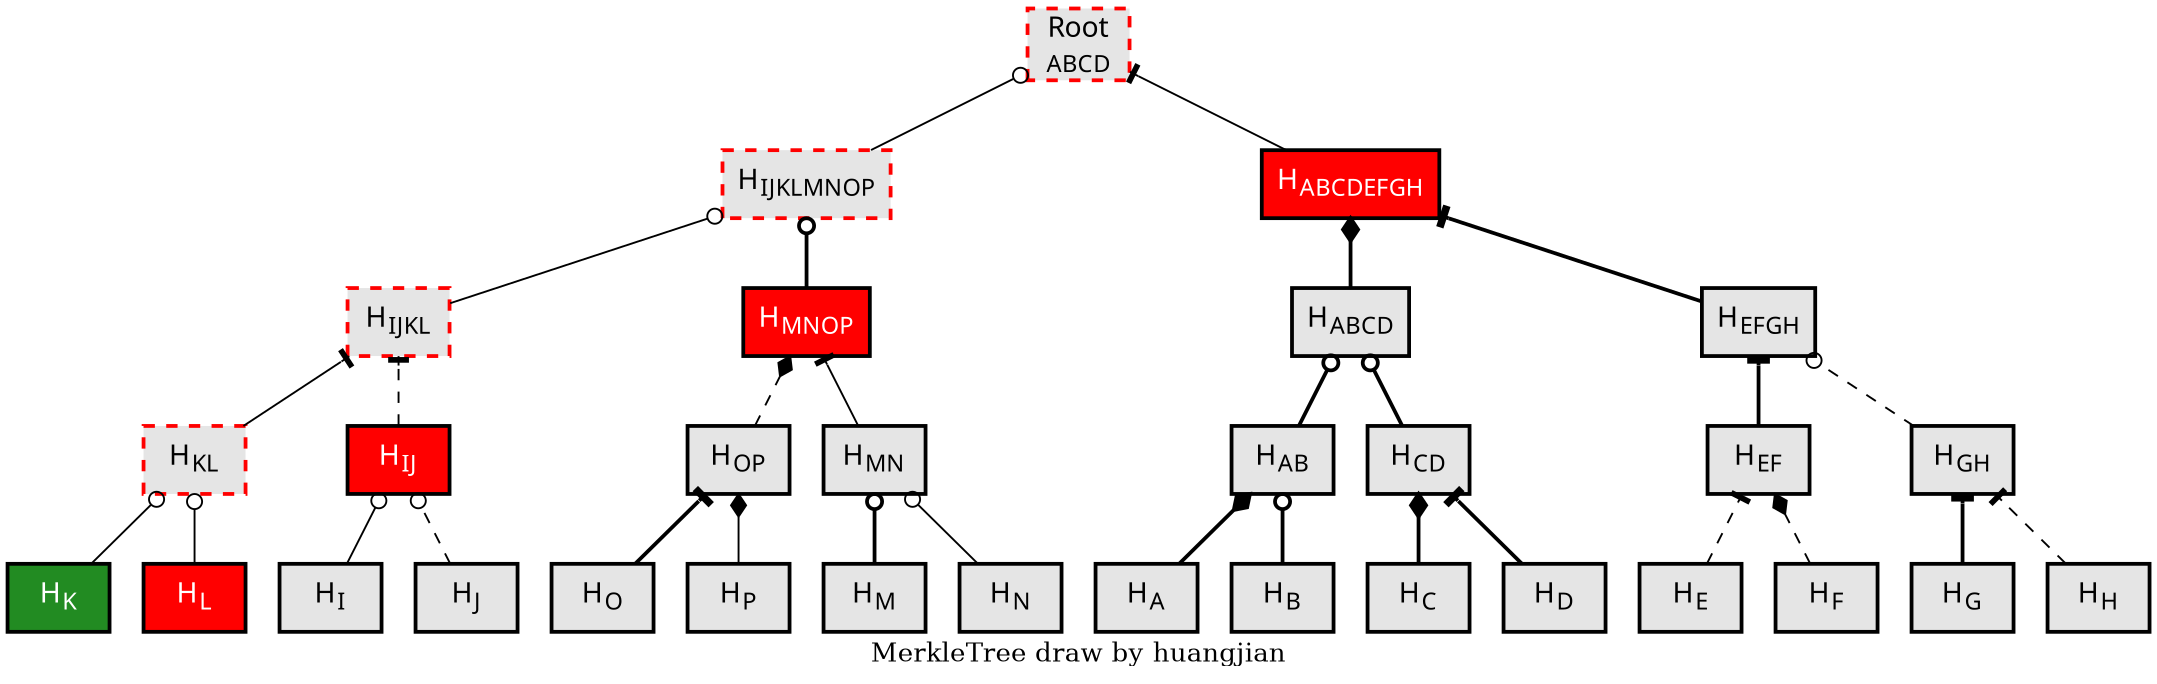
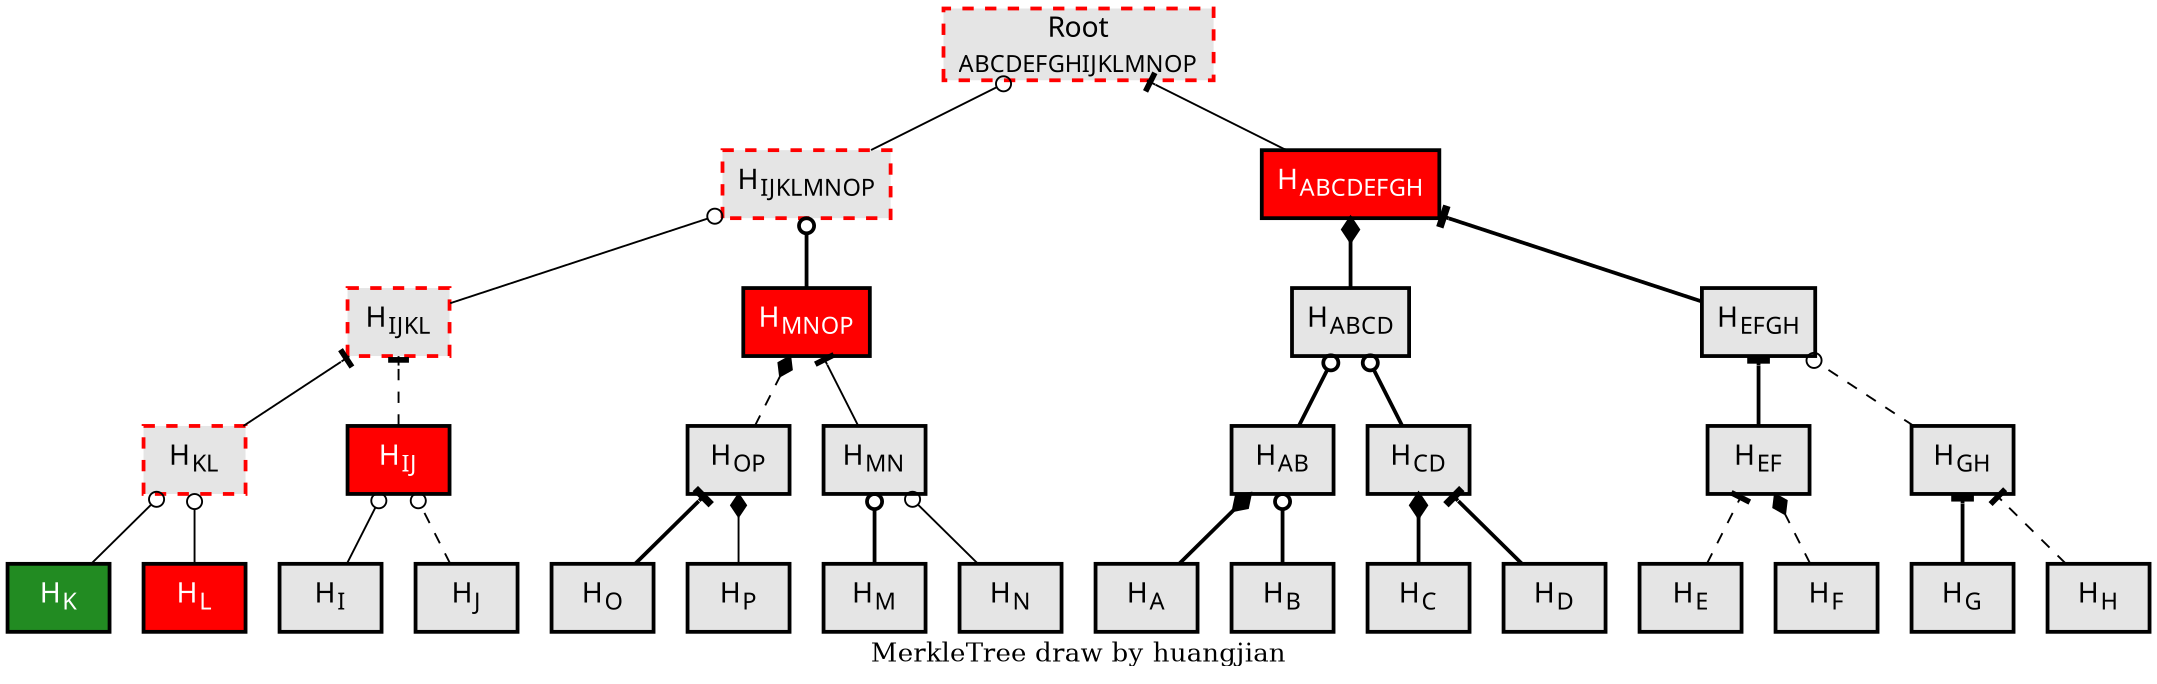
(1079, 57) -> (1079, 57)
